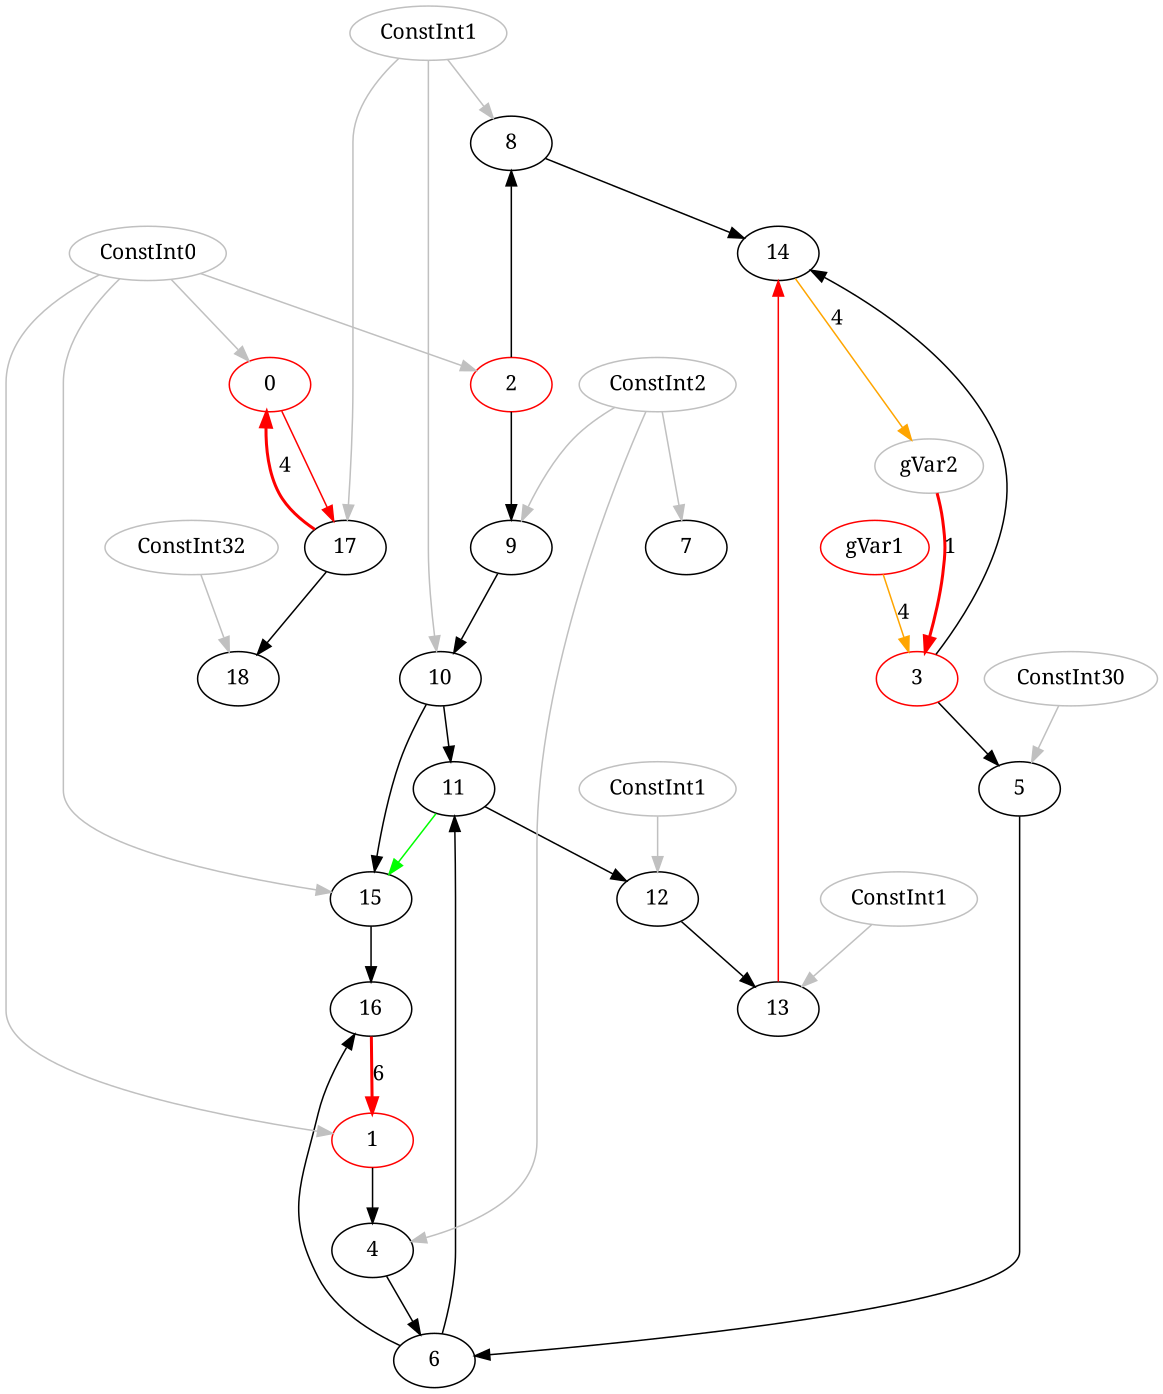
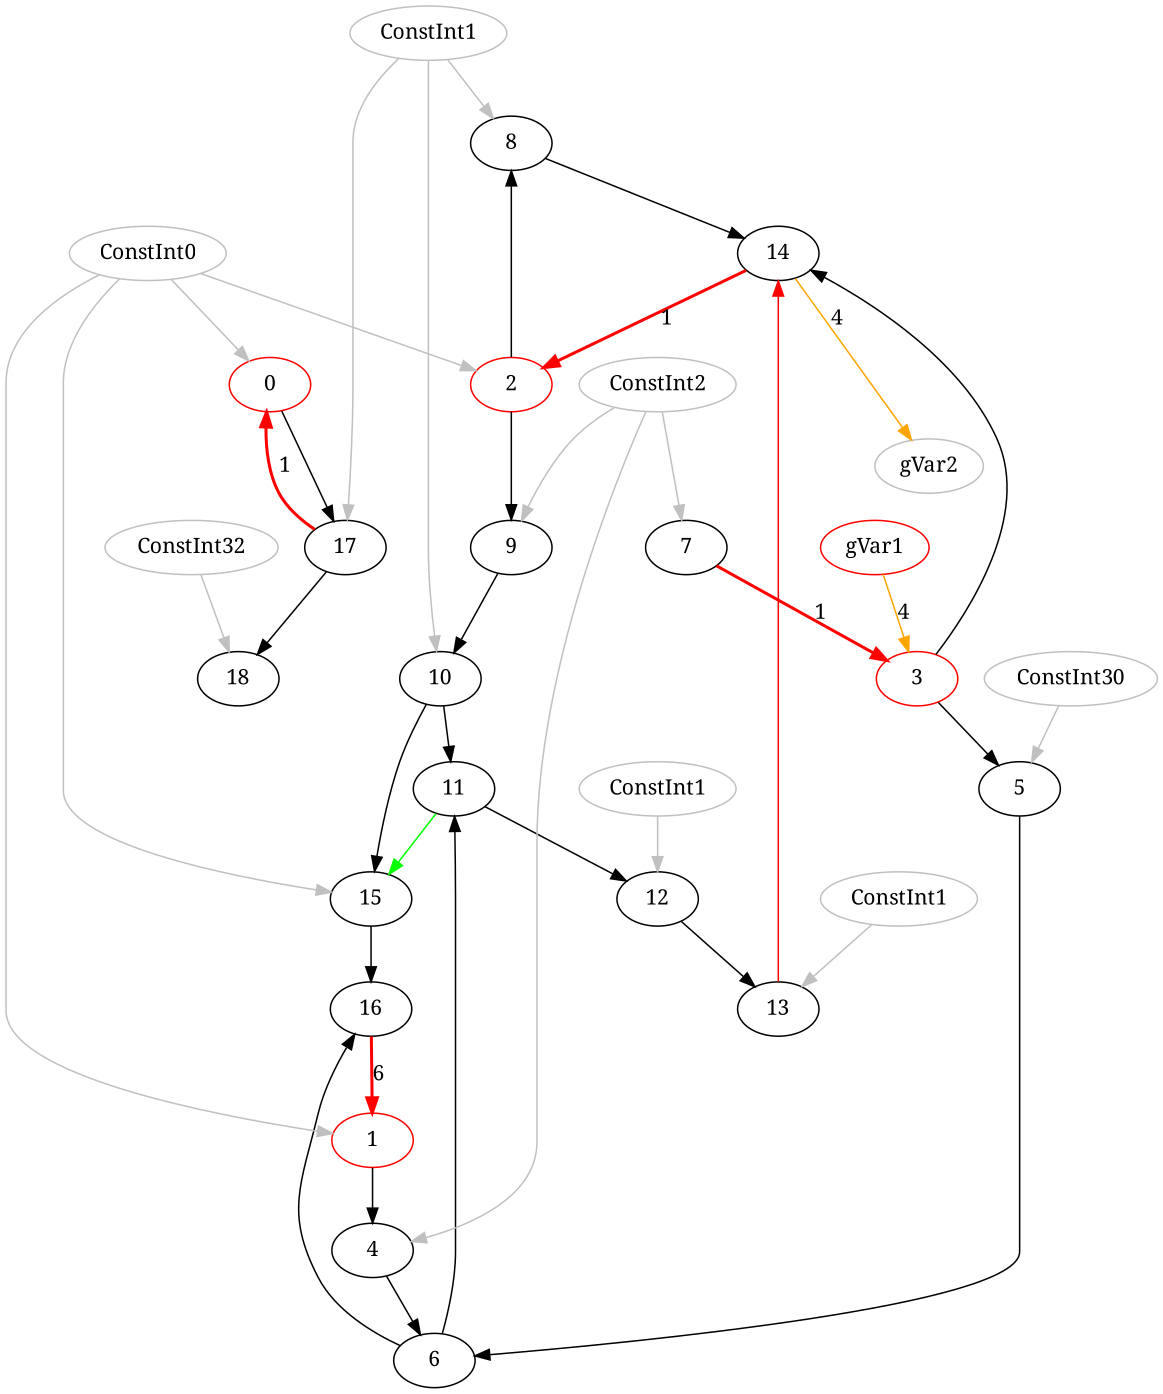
none -> (652, 316)
(305, 459) -> (305, 459)
(285, 466) -> (285, 466)
(944, 566) -> (795, 609)
